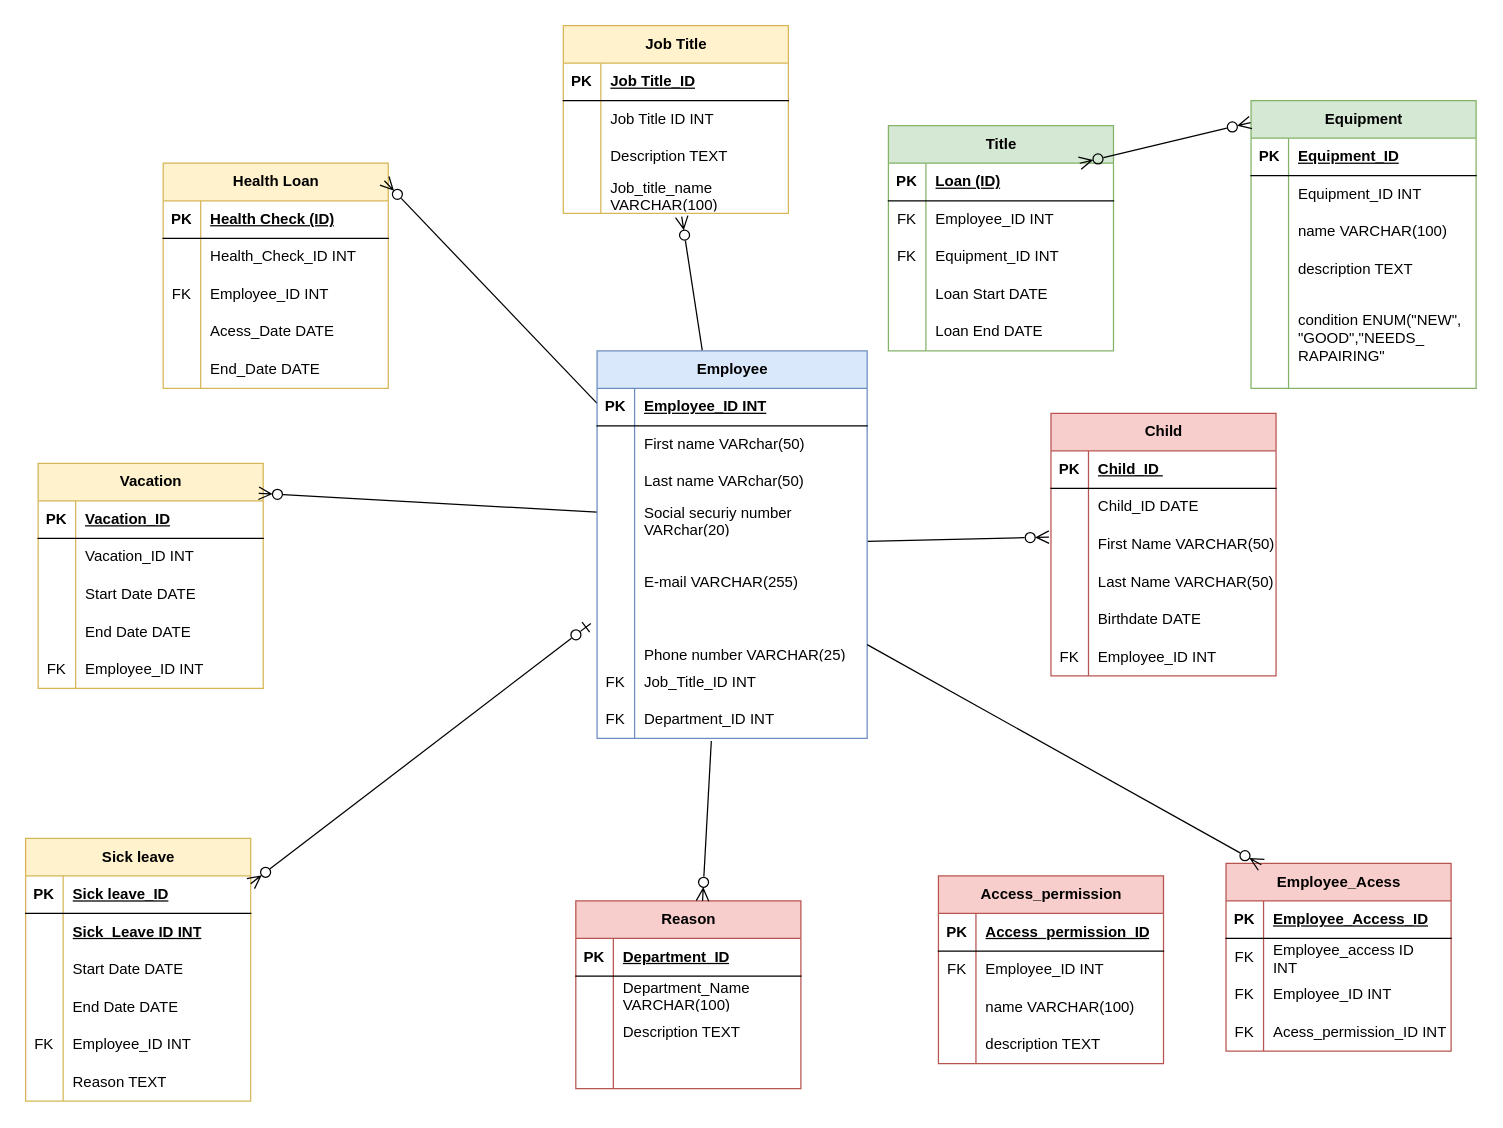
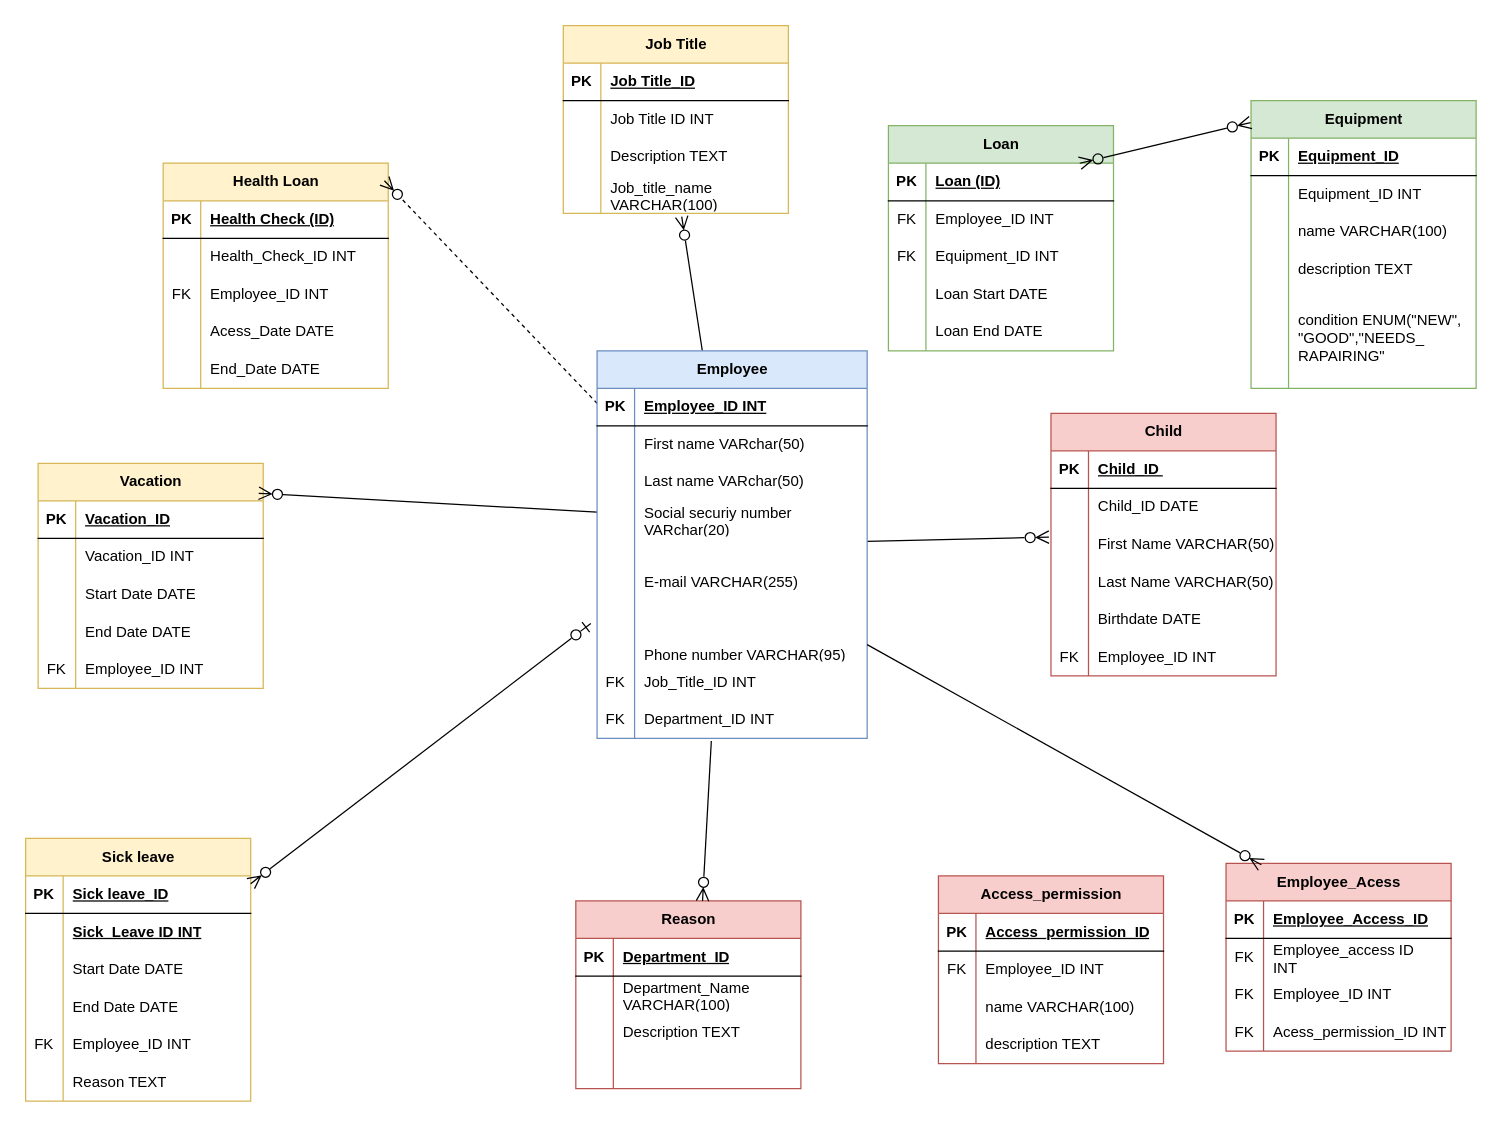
(1001, 144) -> (1001, 144)
(497, 299) -> (497, 299)
(741, 644) -> (741, 644)
